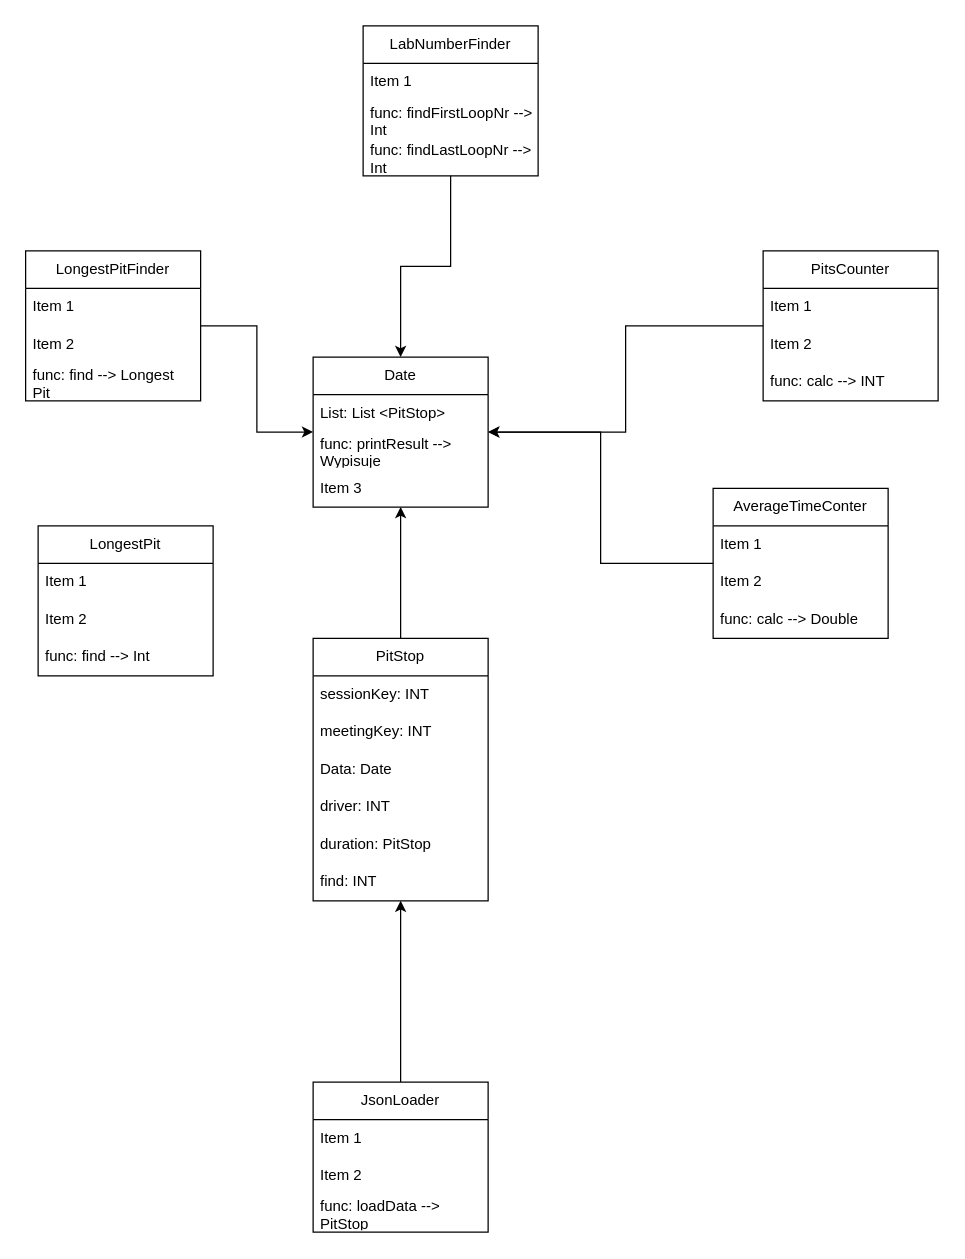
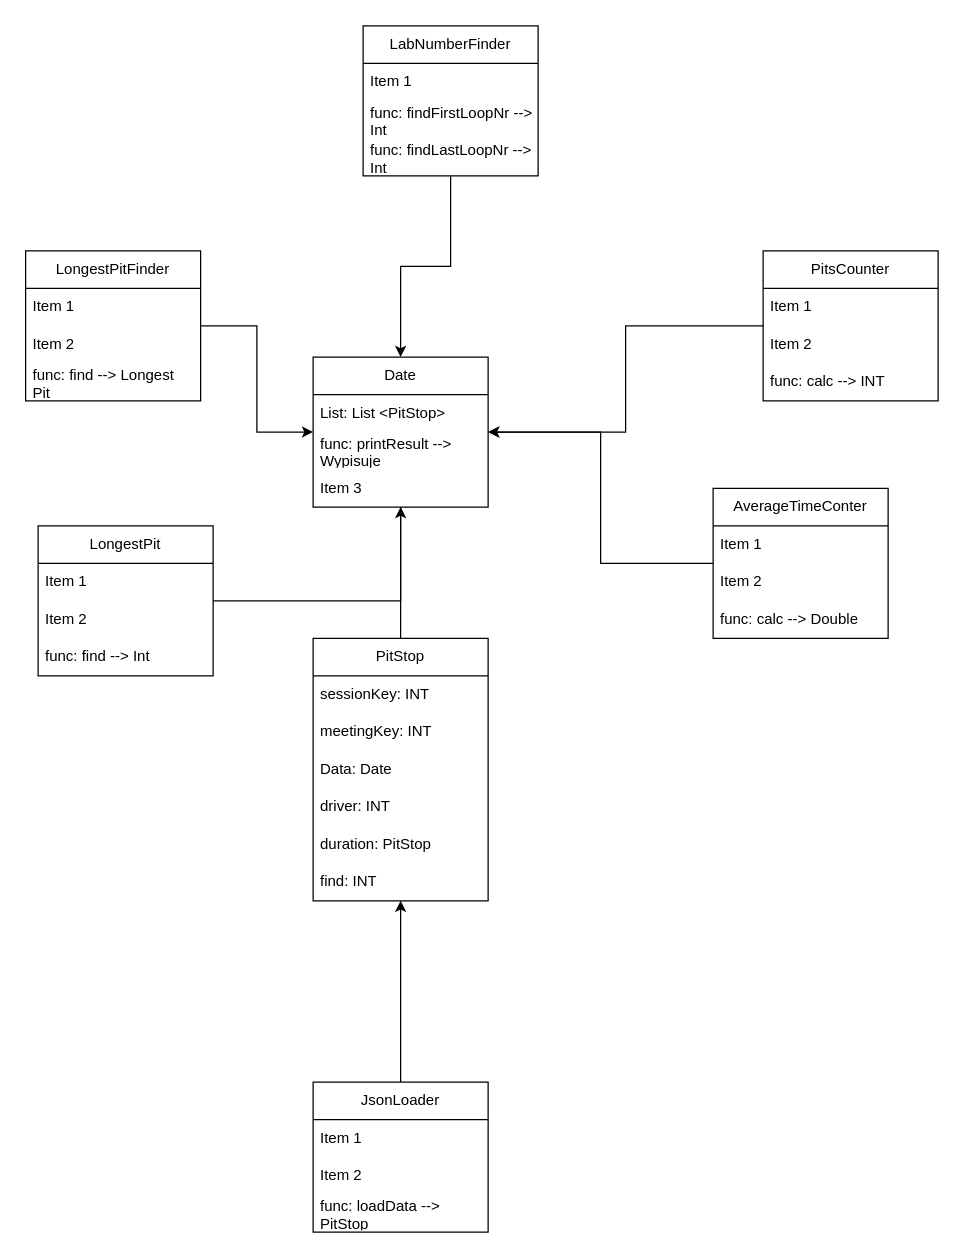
none -> (305, 601)
(401, 602) -> (401, 602)
